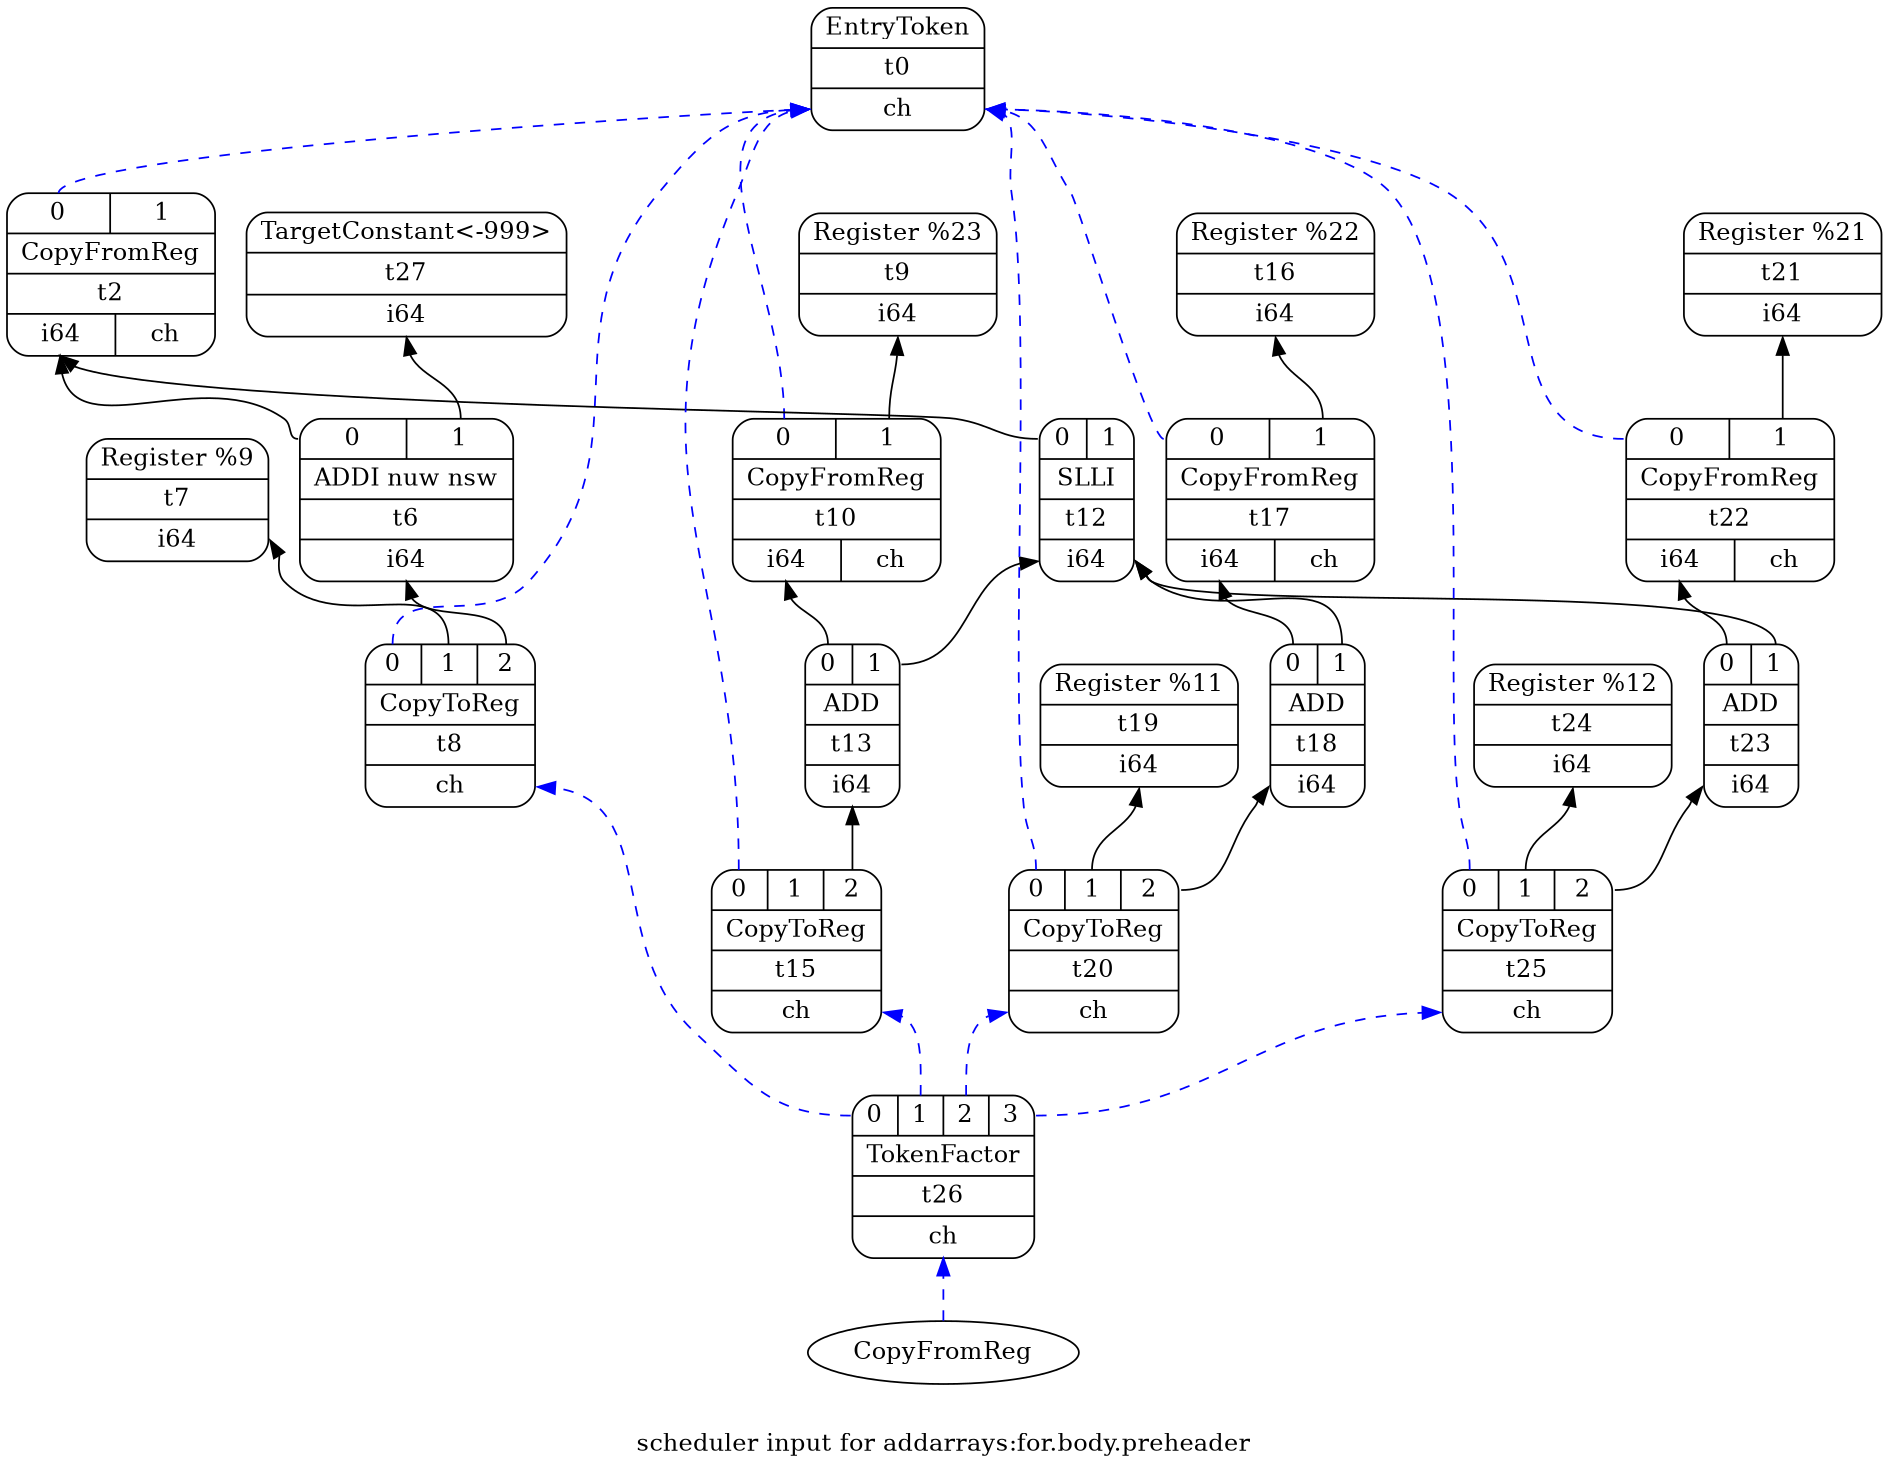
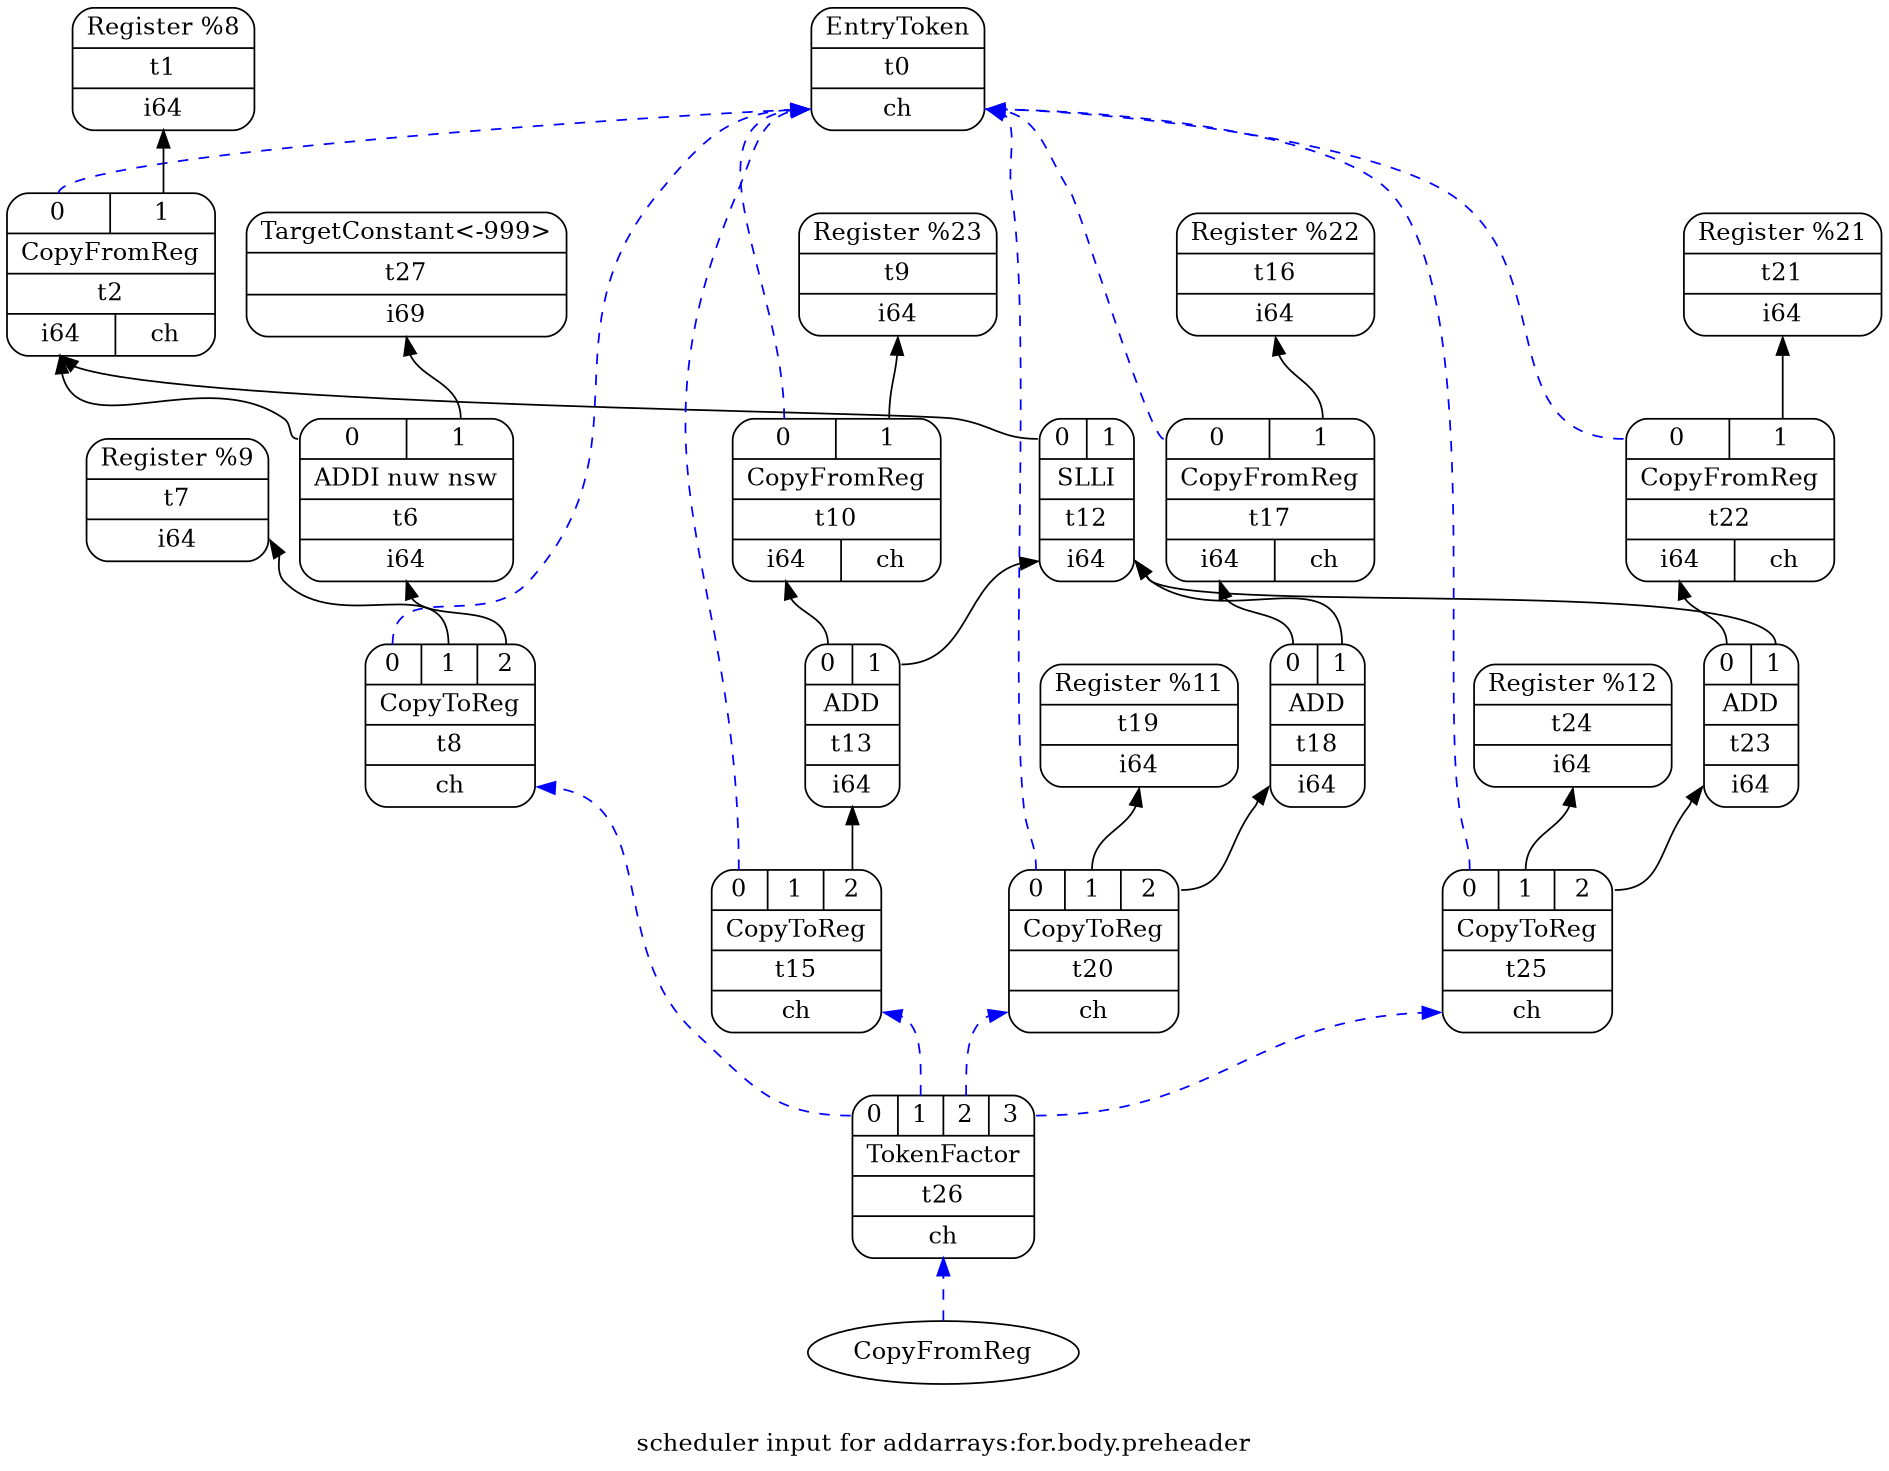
none -> (163, 69)
(407, 315) -> (407, 315)
